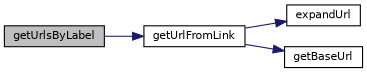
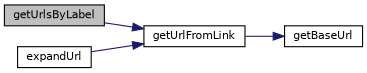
(261, 26) -> (112, 49)
